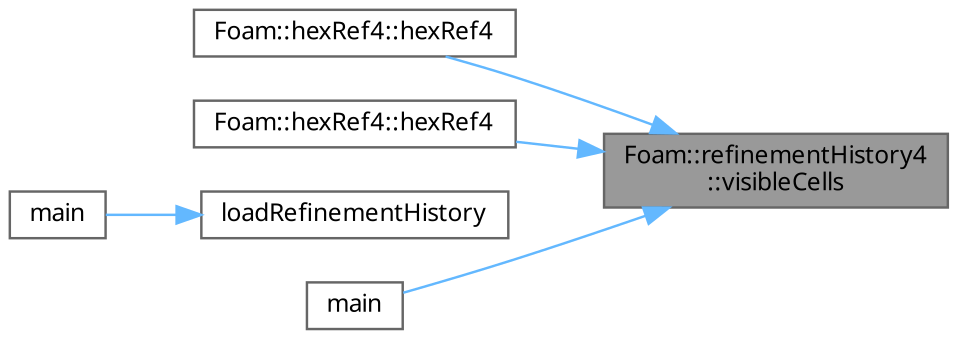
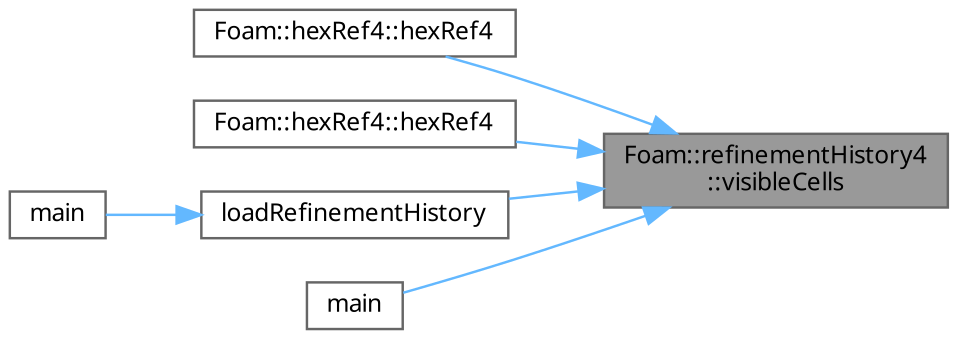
none -> (543, 195)
